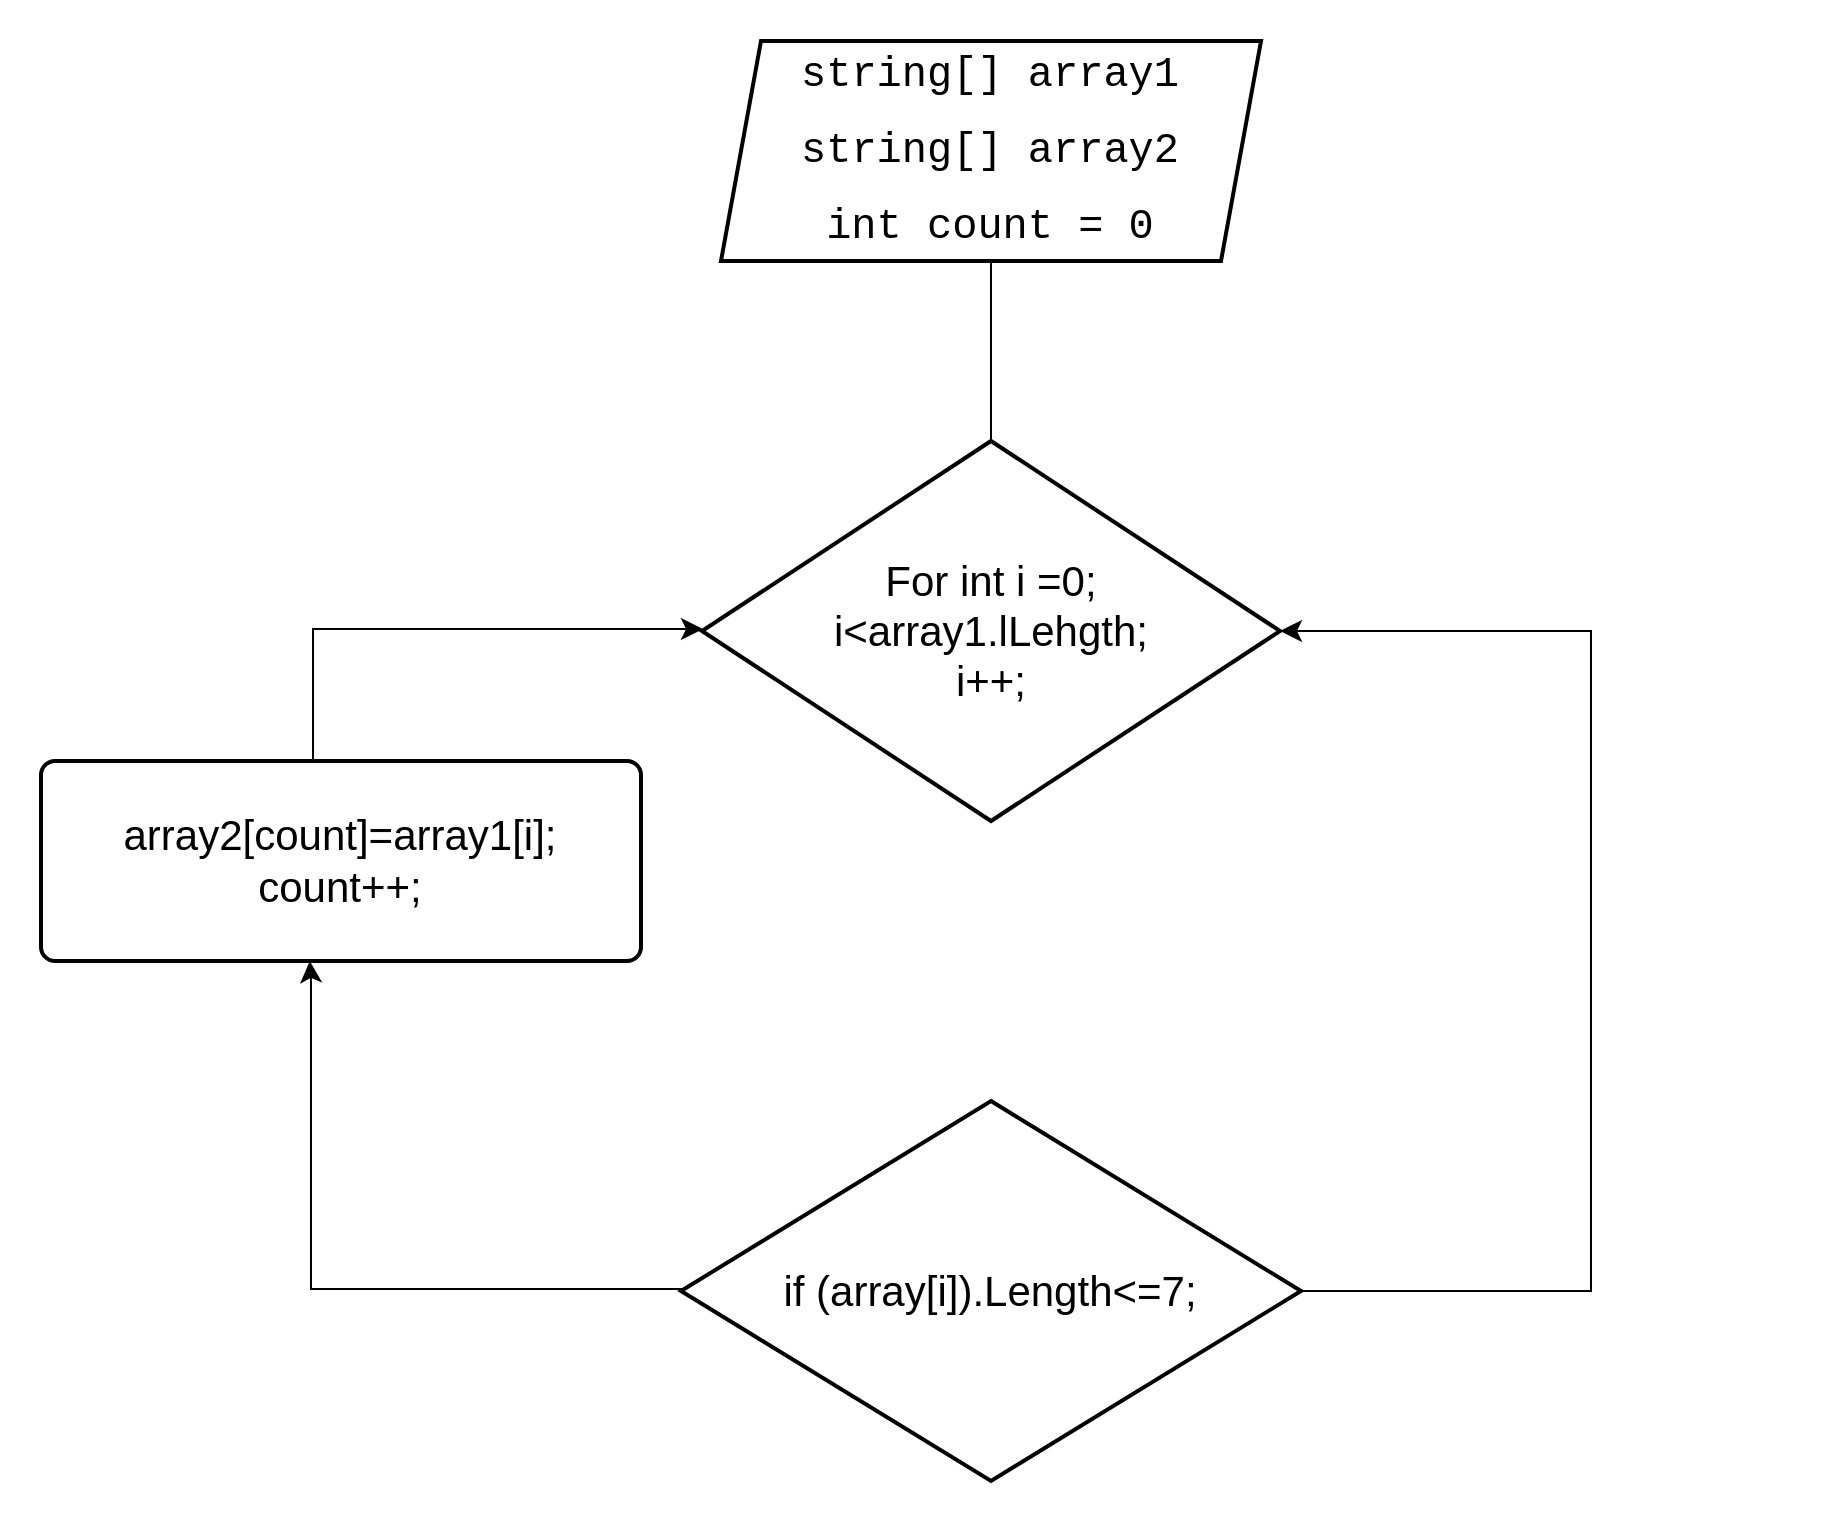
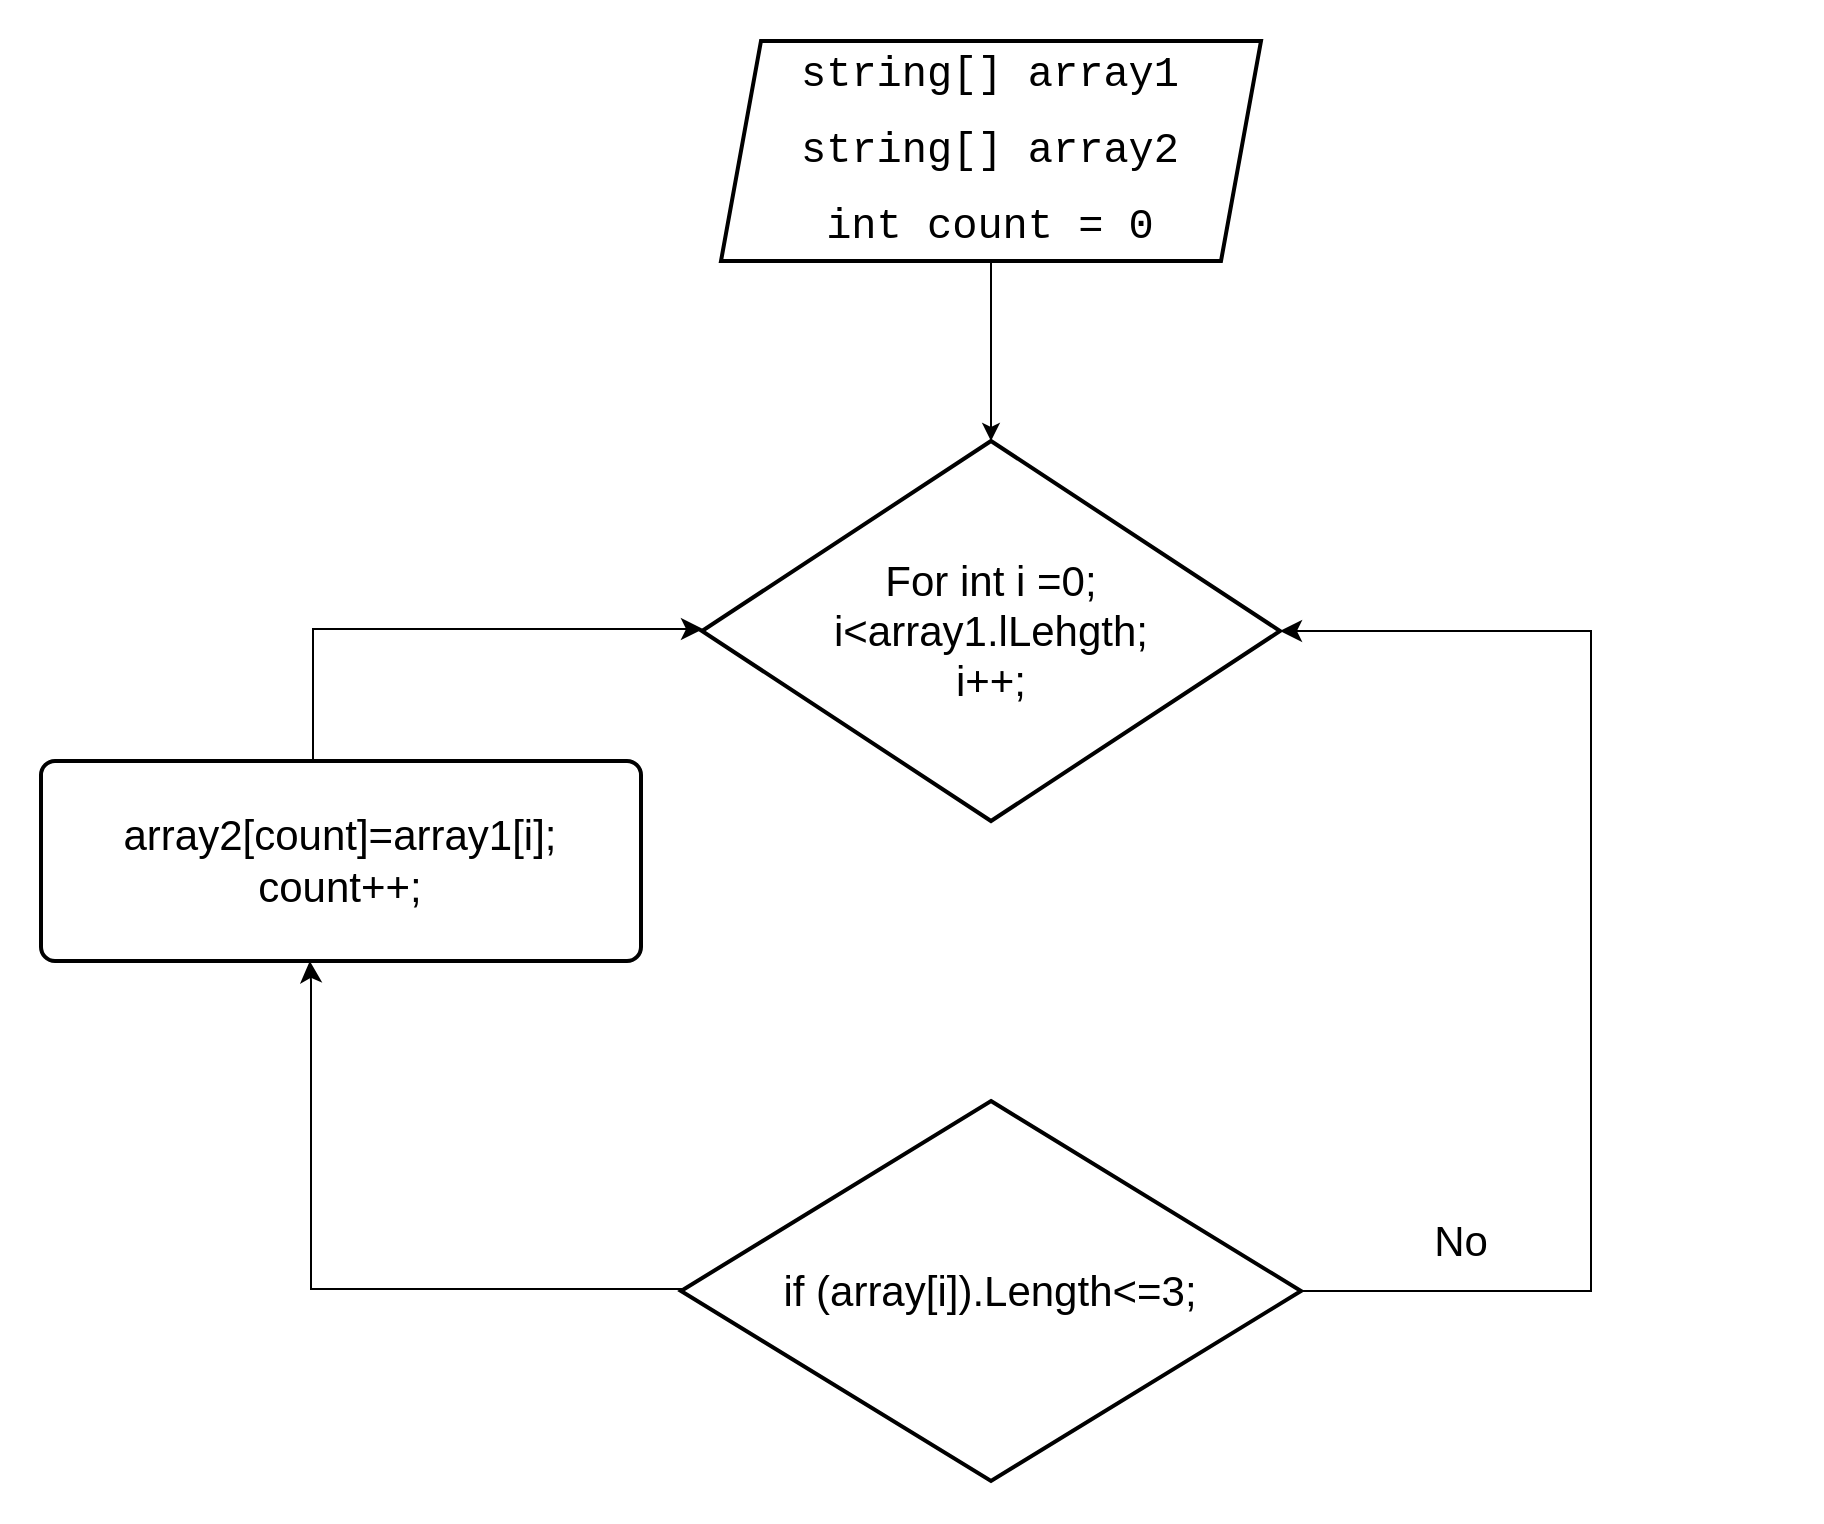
(991, 431) -> (991, 426)
none -> (1461, 1241)
(991, 1291) -> (991, 1291)
